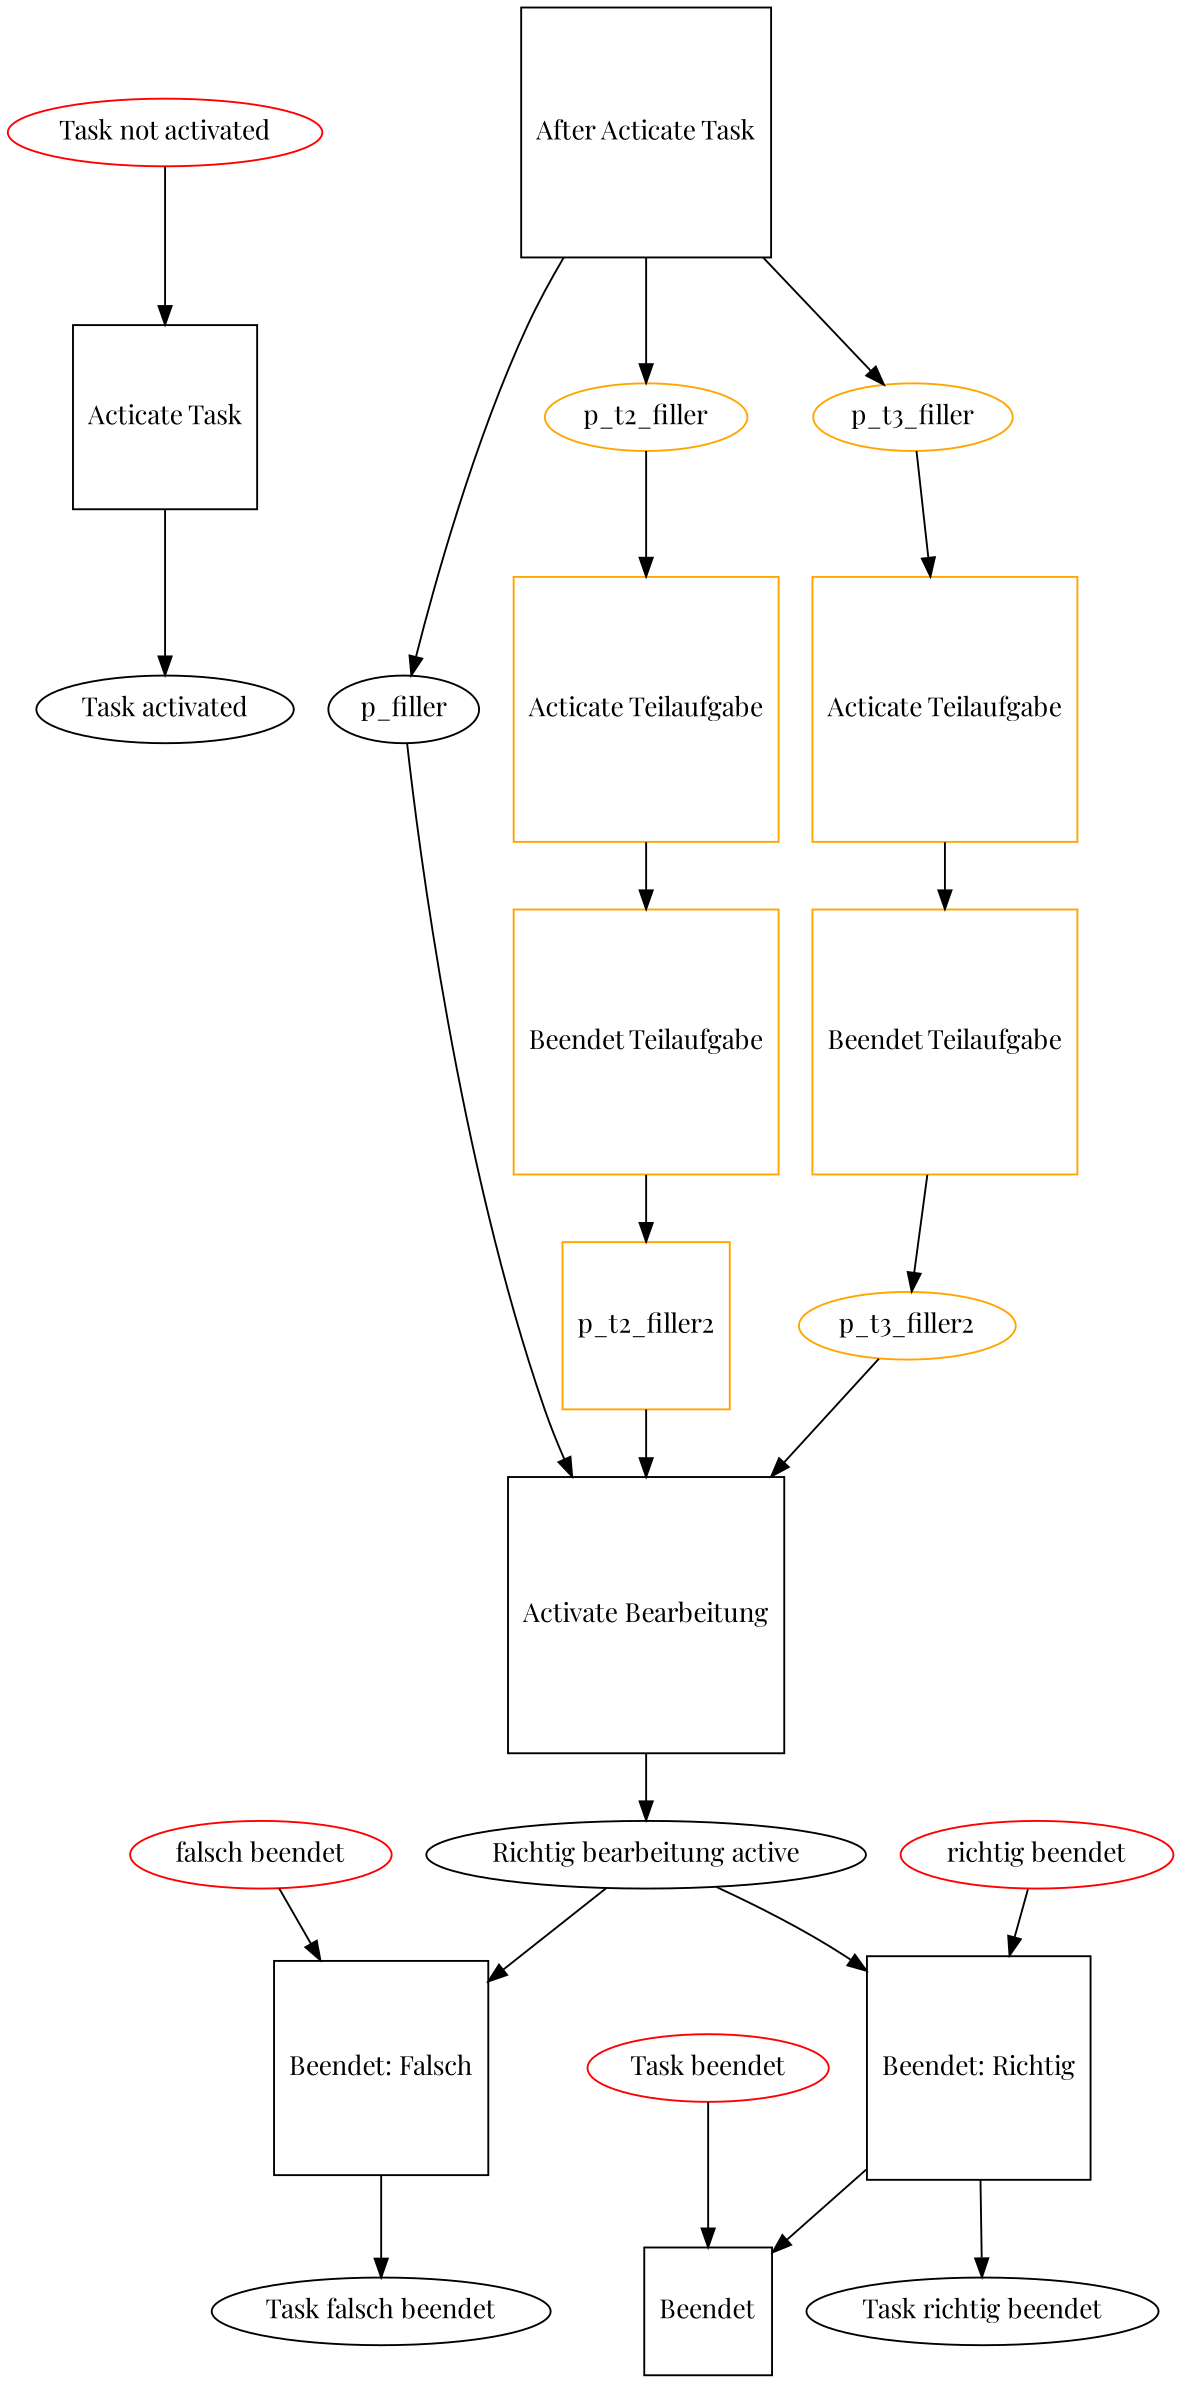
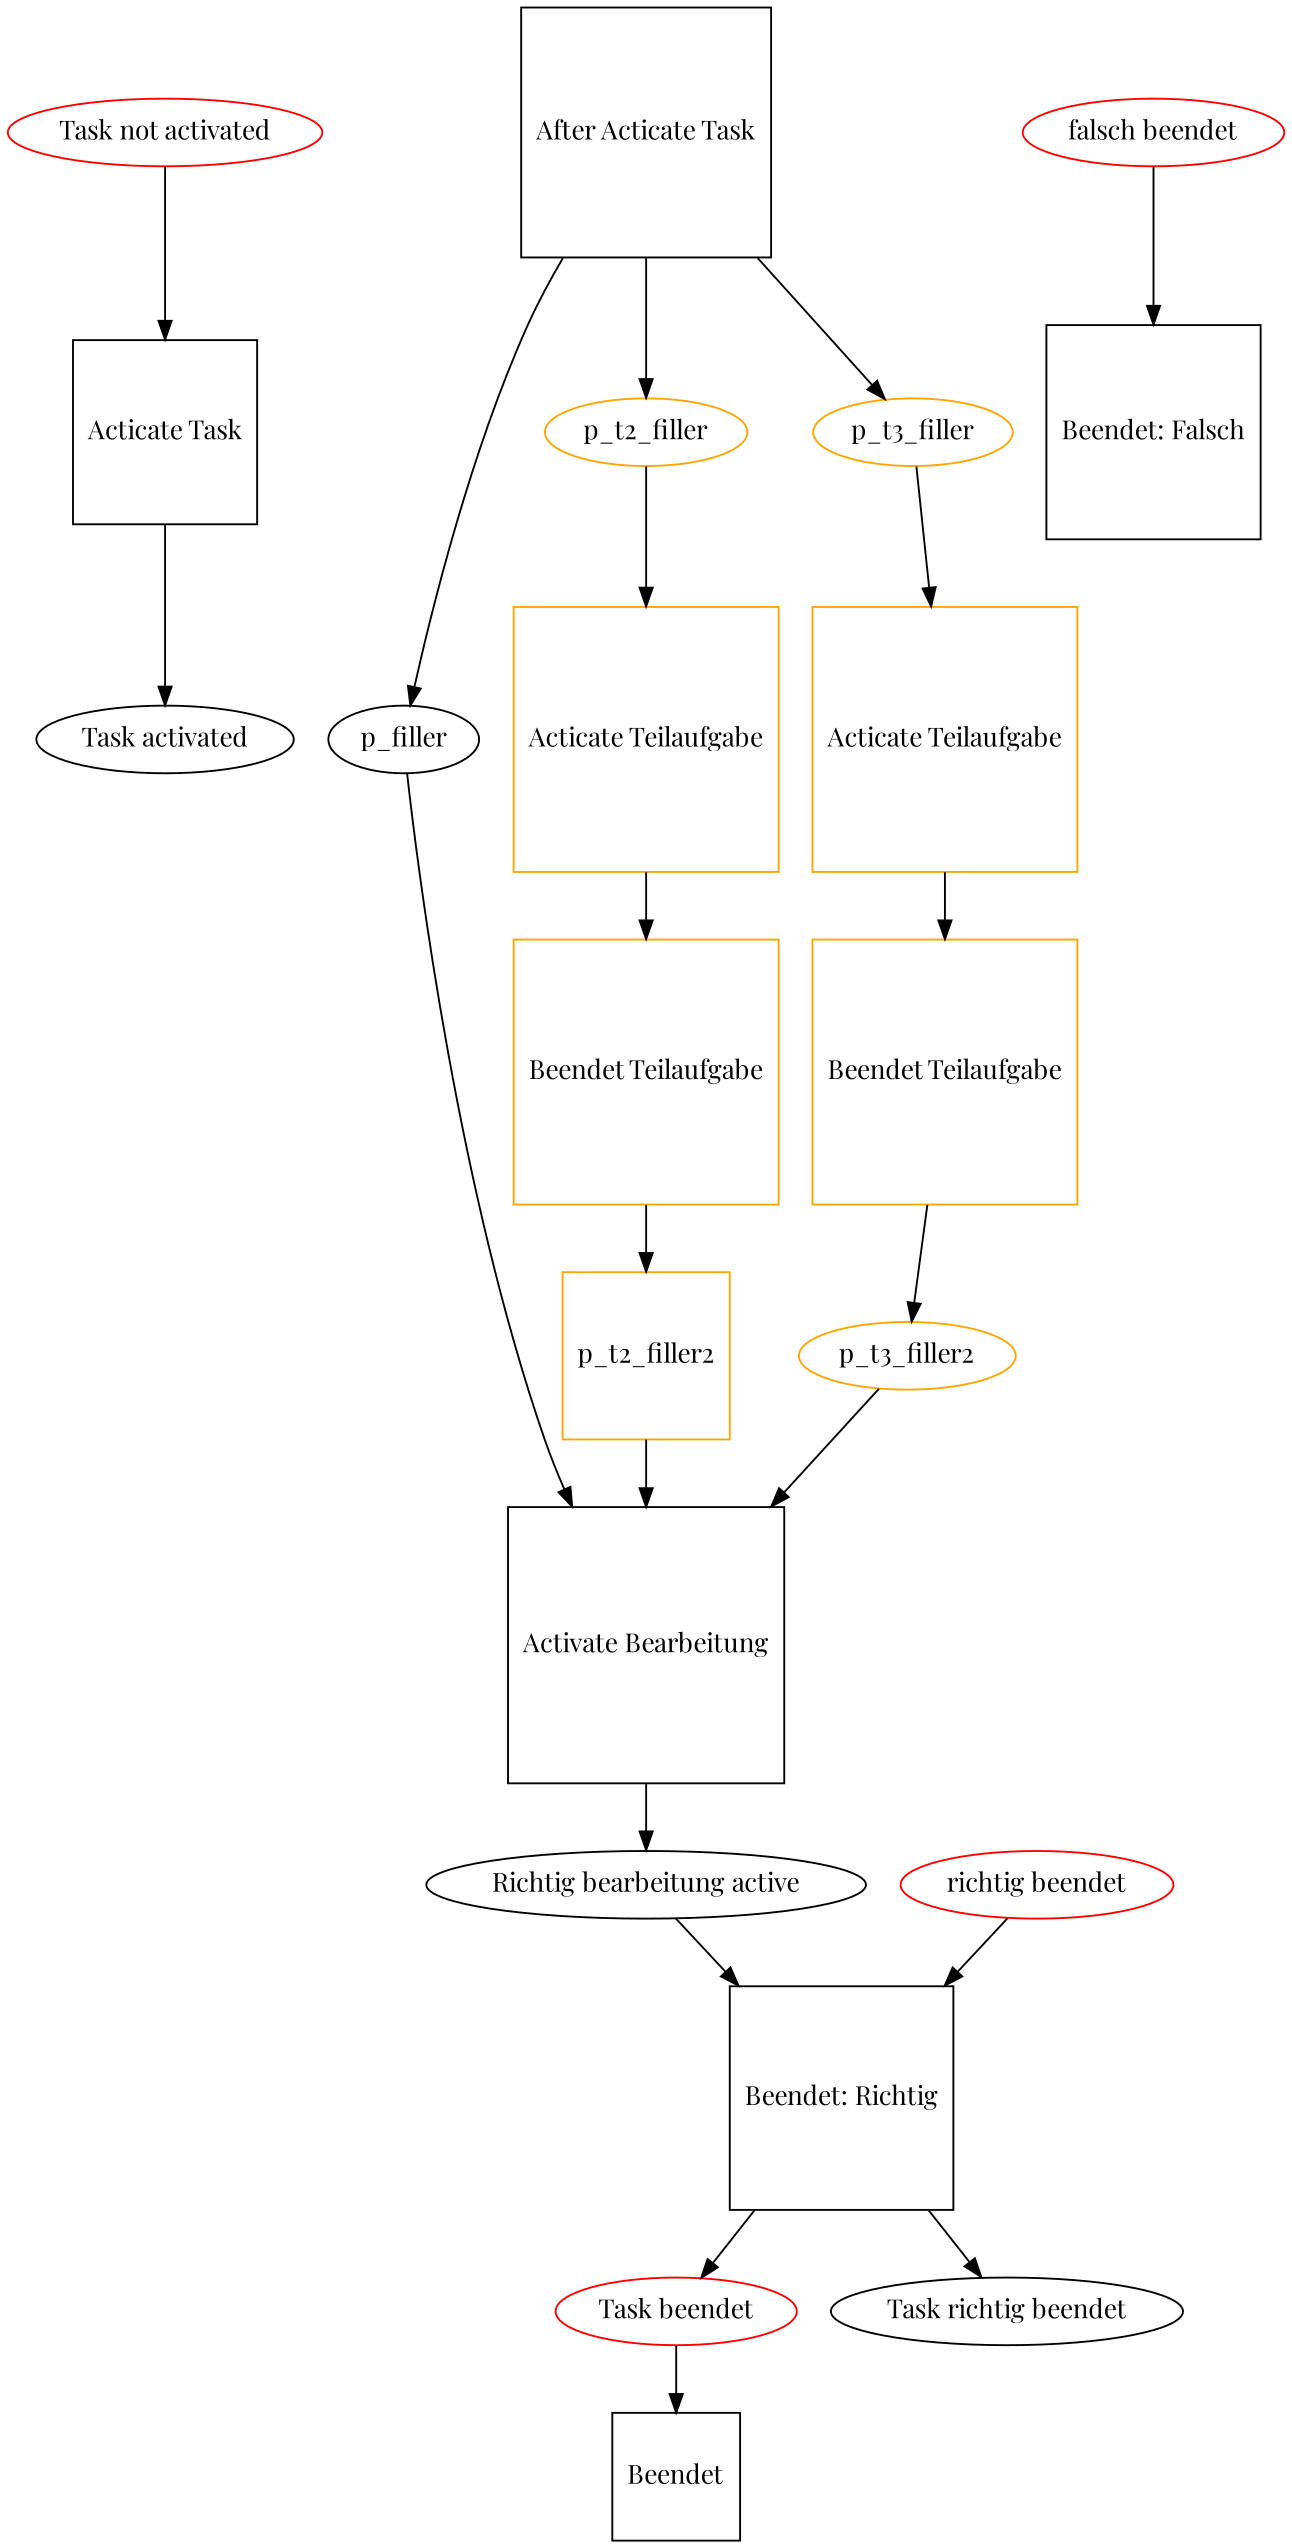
(555, 1929) -> none
(827, 2205) -> (734, 2237)
(381, 2311) -> none
